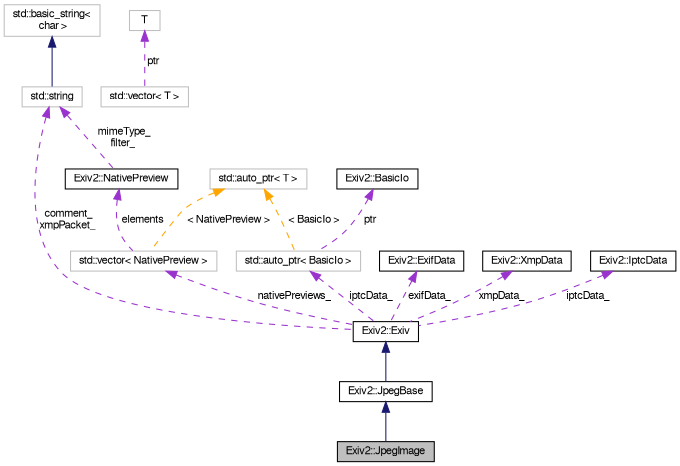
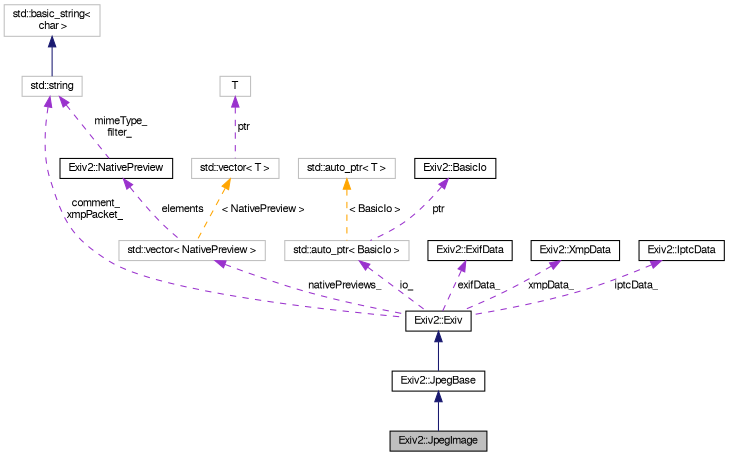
(178, 216) -> (211, 214)
(370, 296) -> (406, 286)
